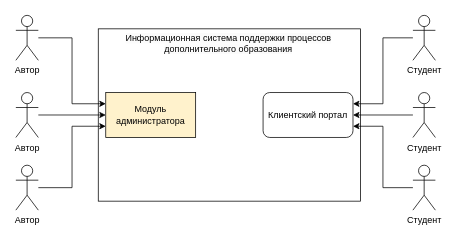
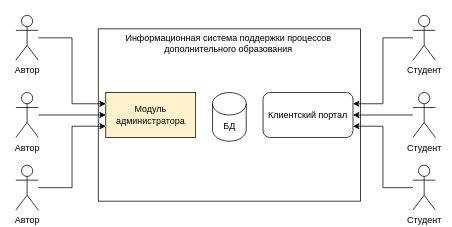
none -> (229, 117)
